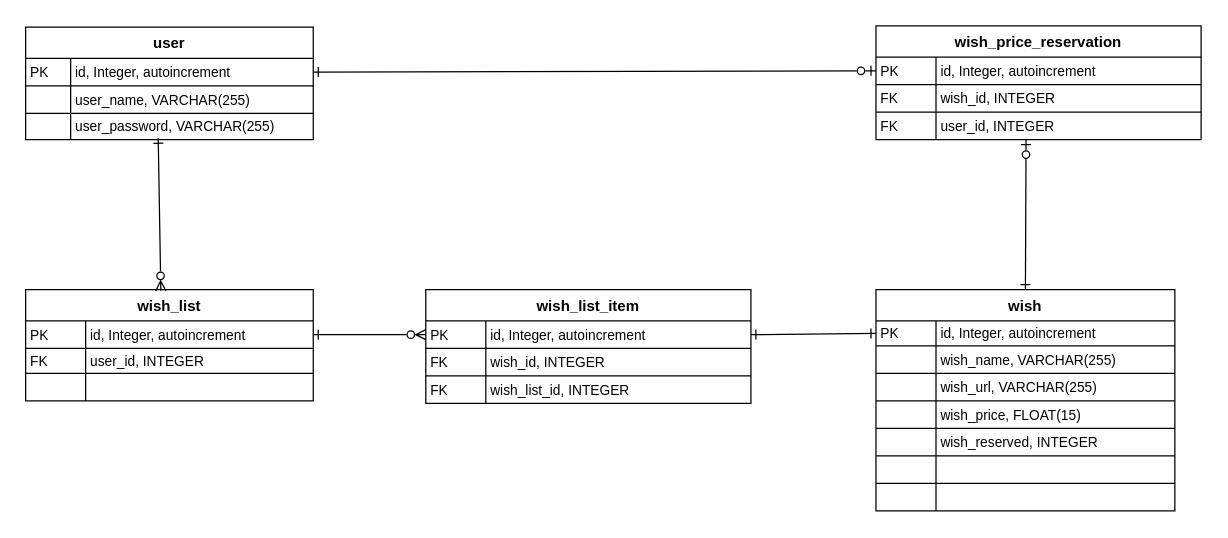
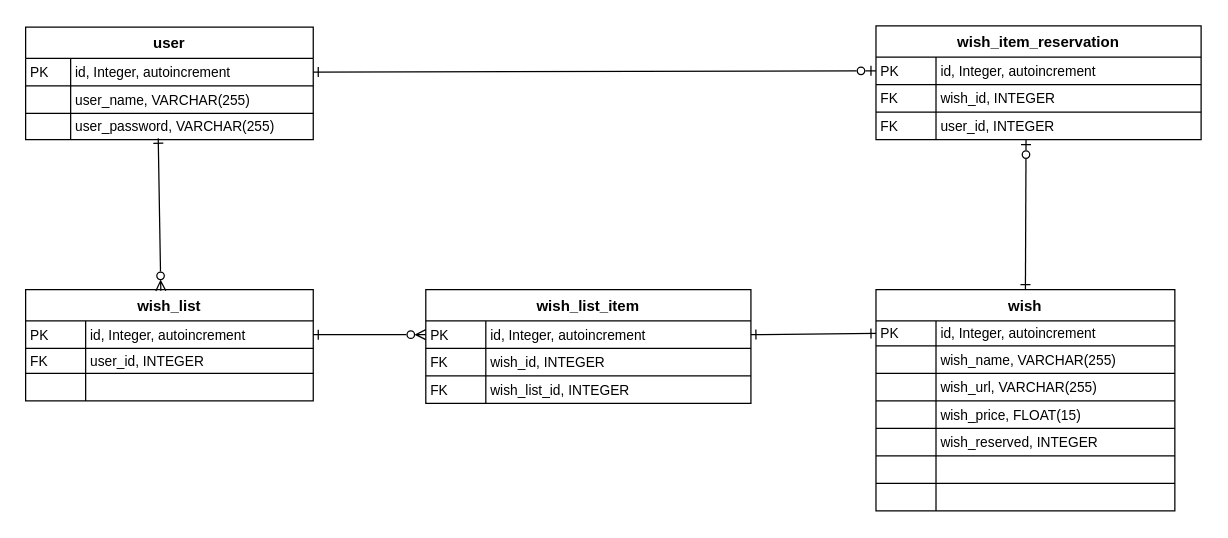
(1038, 42) -> (1038, 42)
